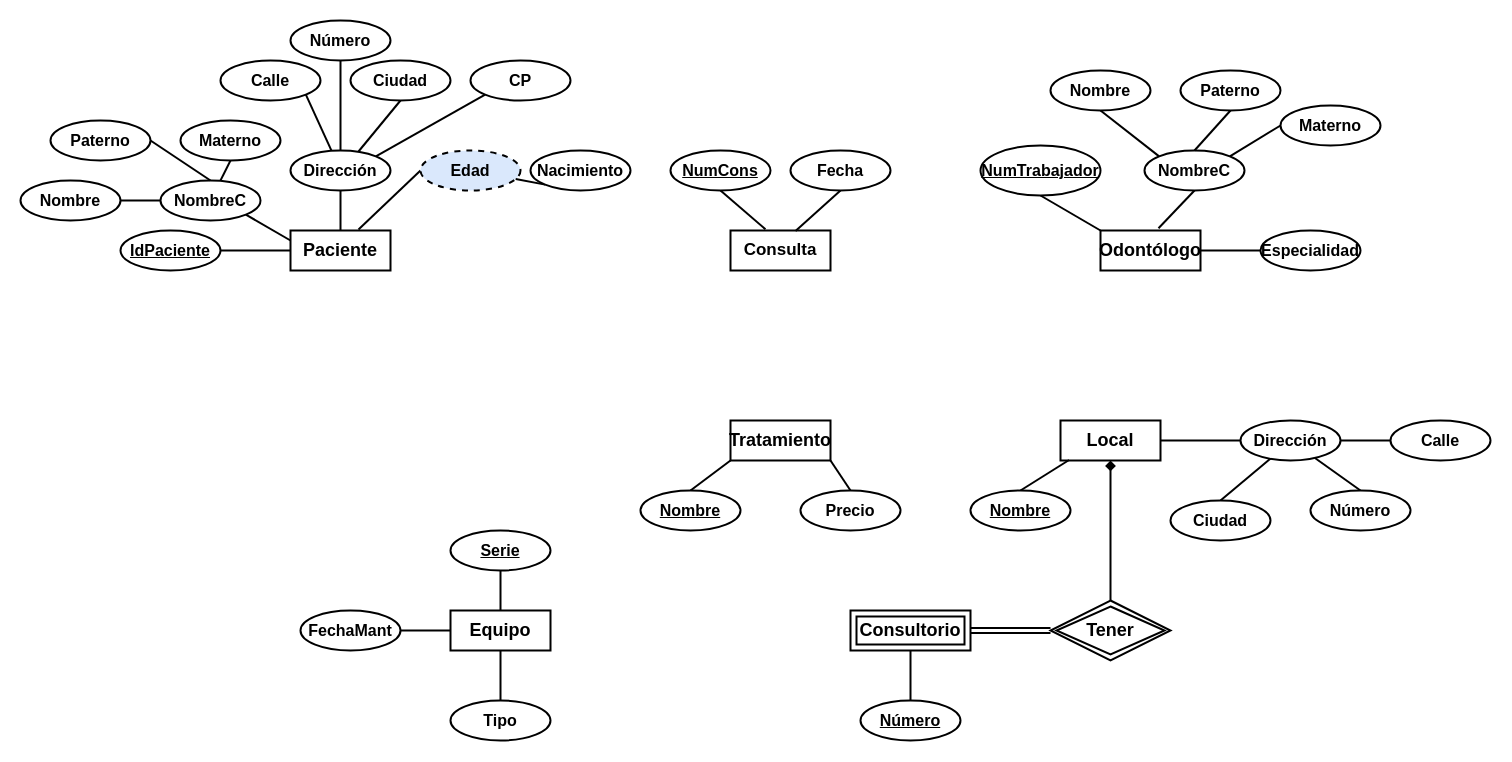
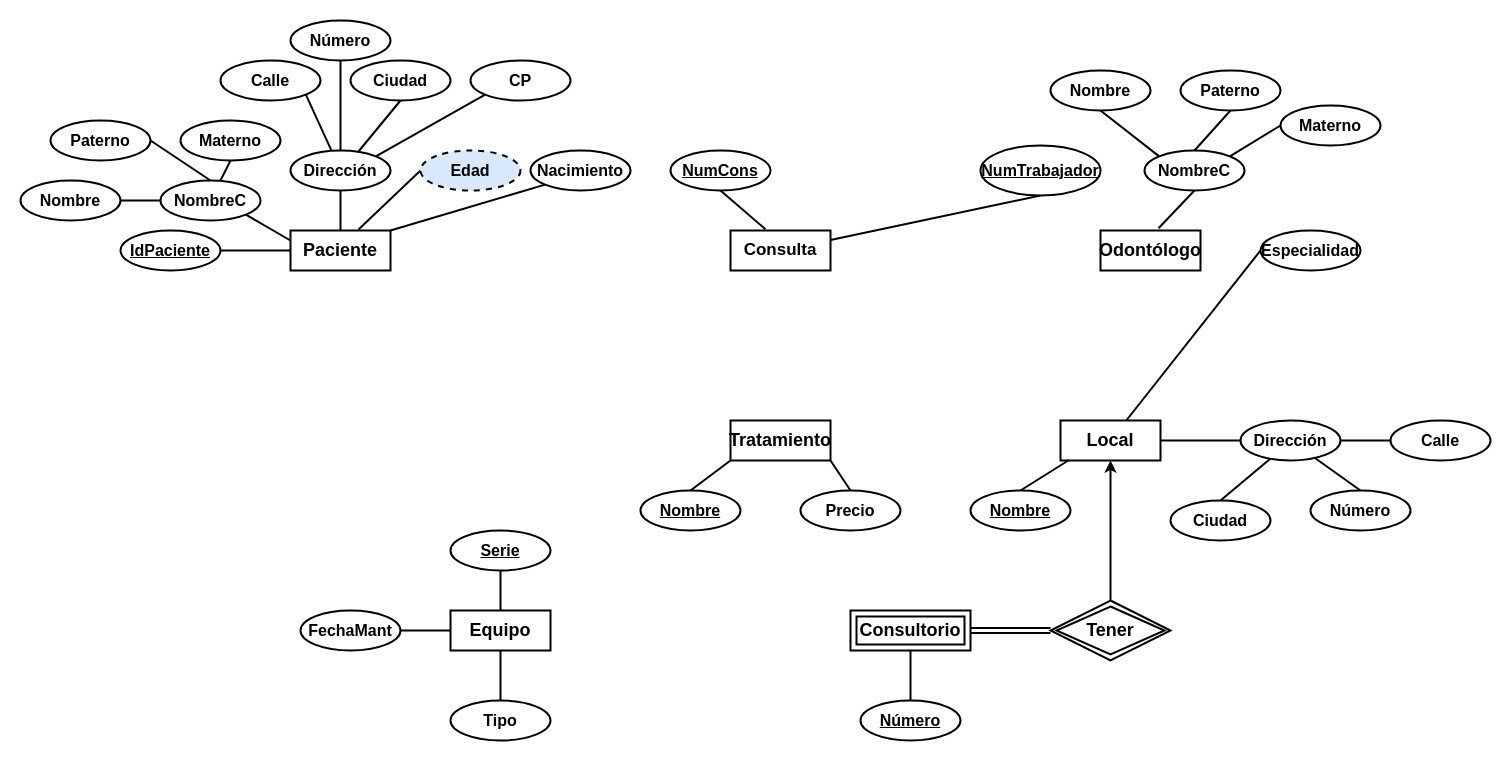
(841, 171) -> none
(531, 182) -> (468, 207)
(819, 210) -> none
(1070, 213) -> (936, 218)
(1231, 251) -> (1193, 336)
(1111, 471) -> (1111, 471)
